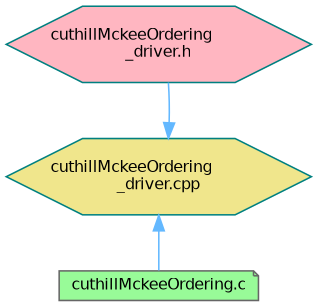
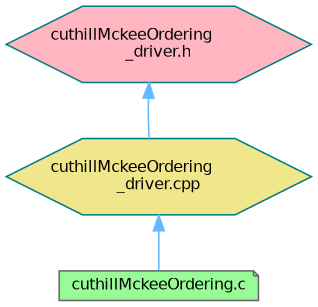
(169, 103) -> (148, 118)
